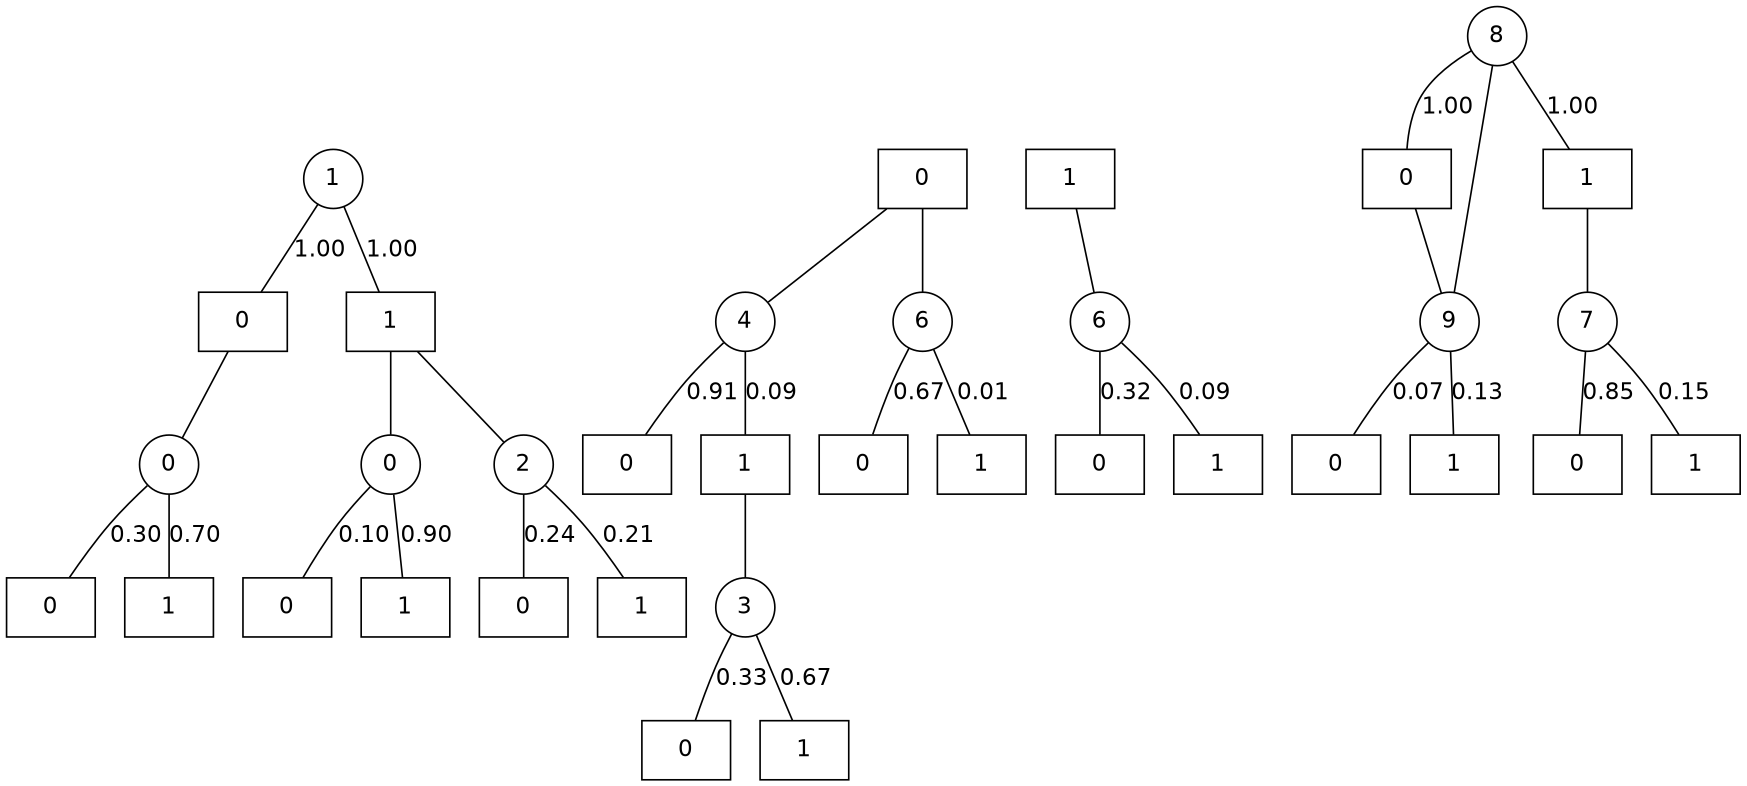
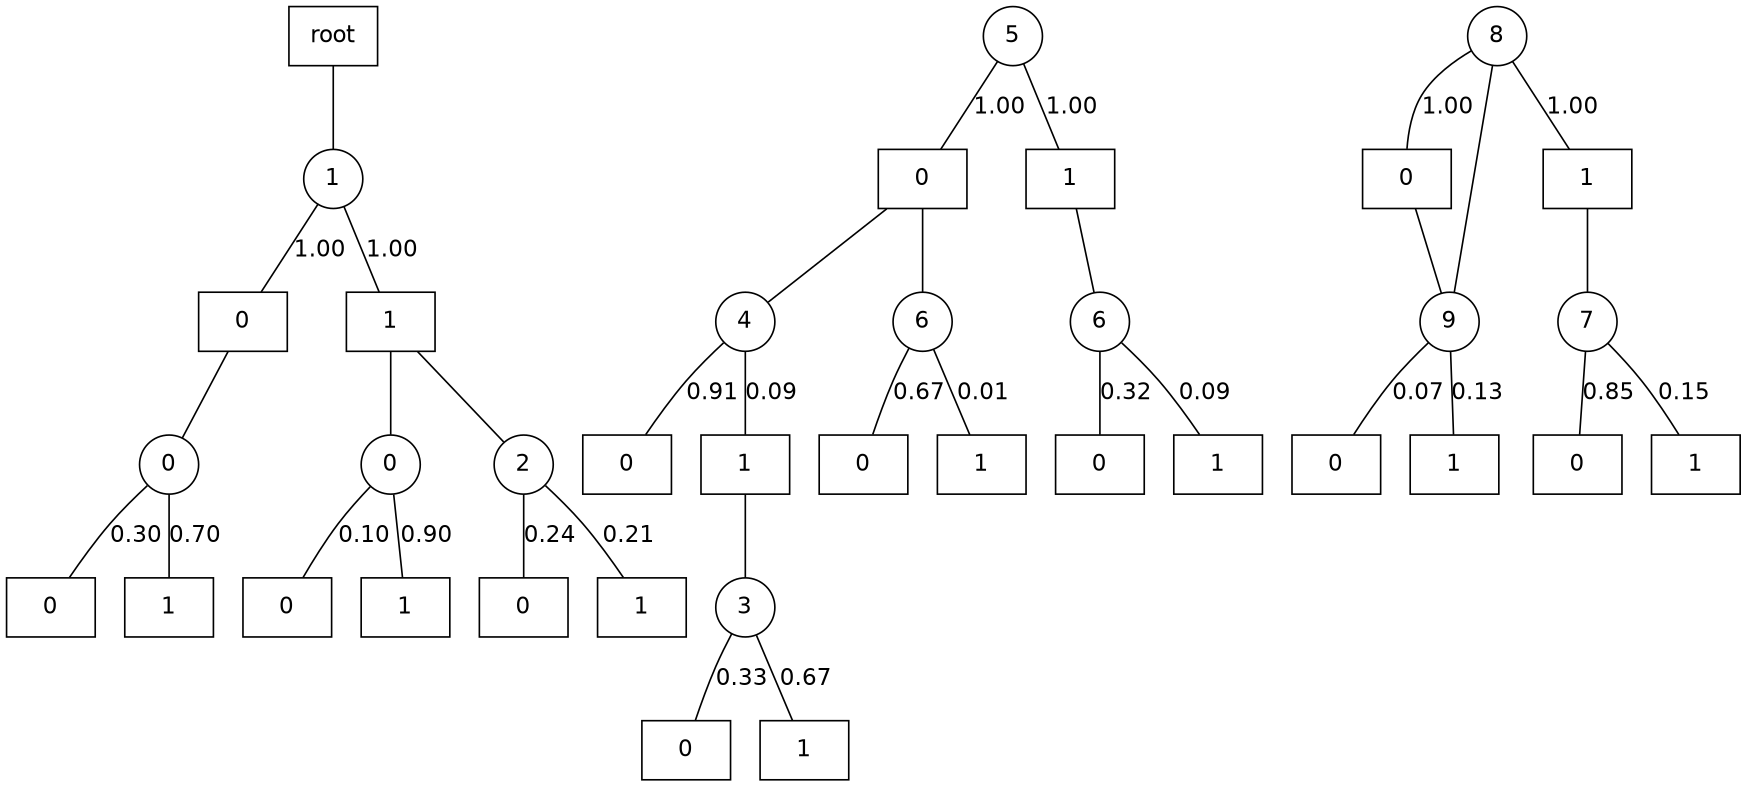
none -> (333, 36)
none -> (1013, 36)
